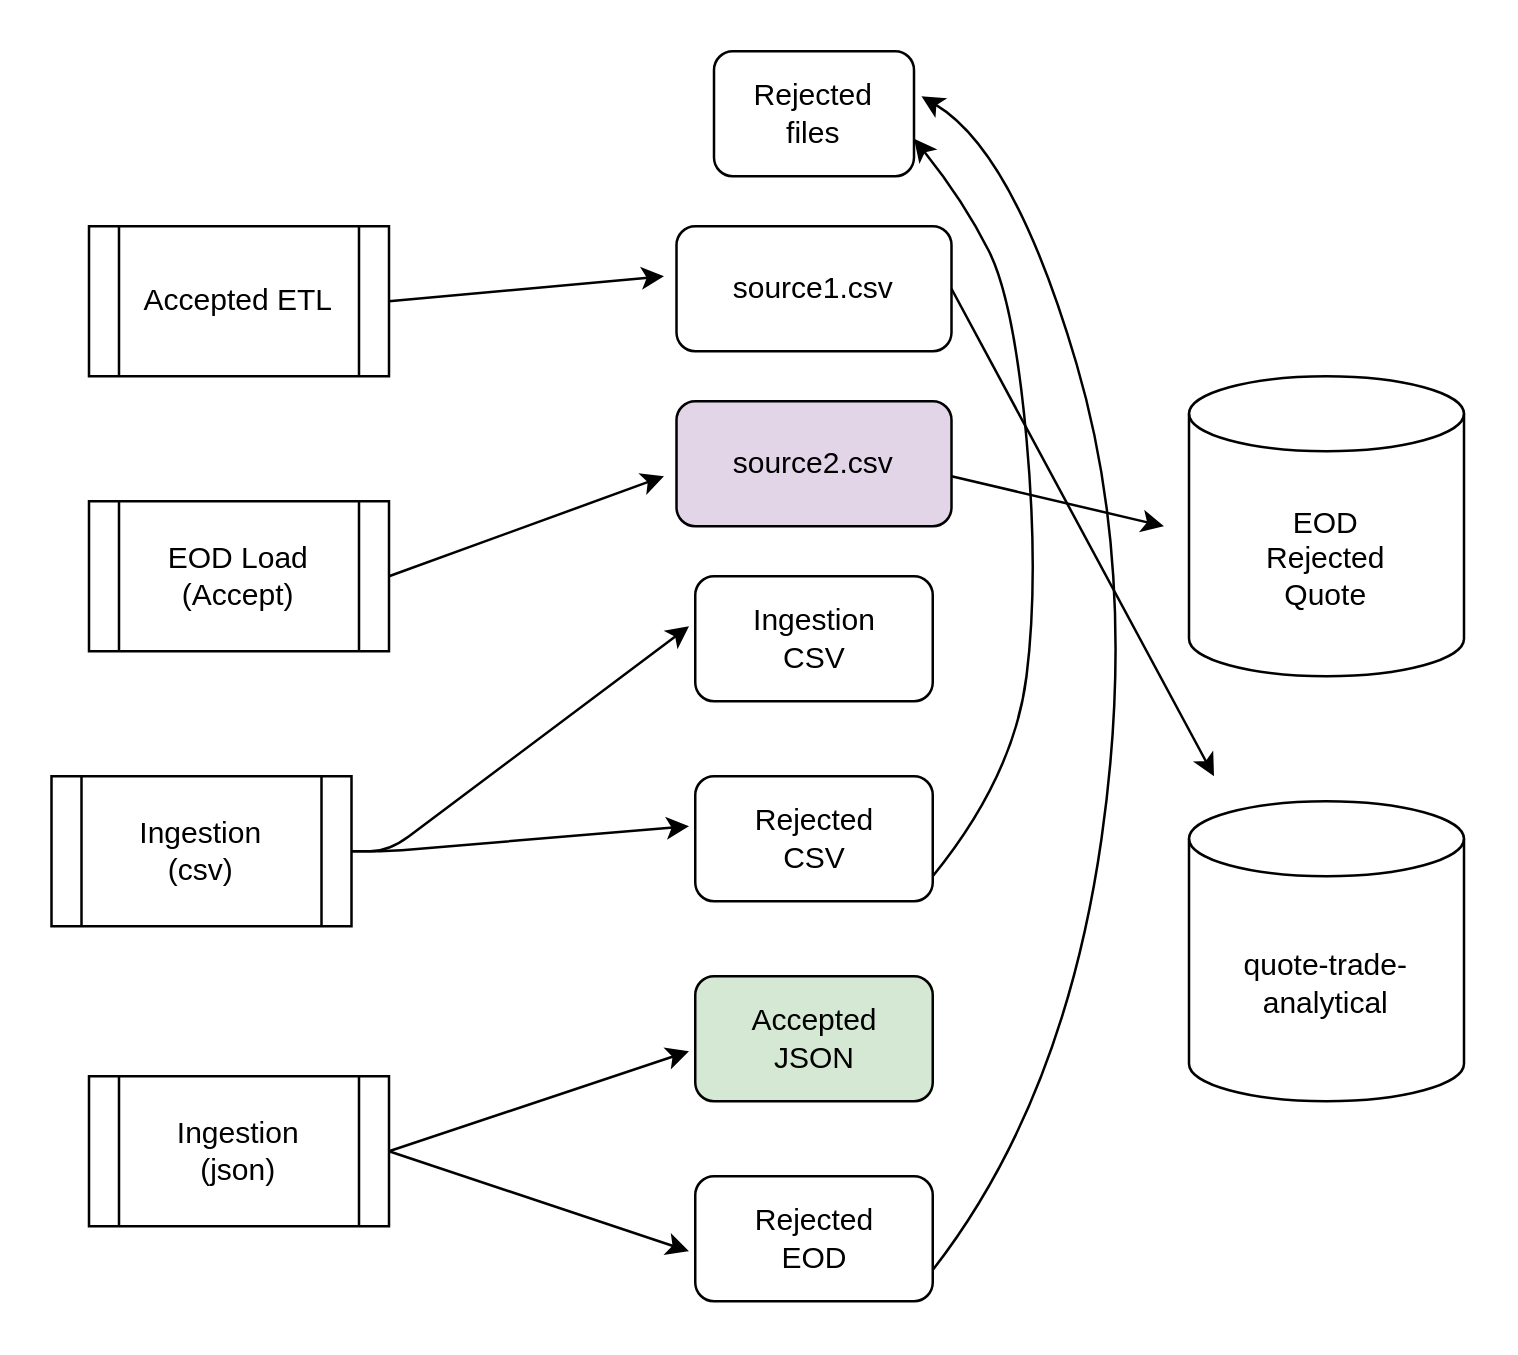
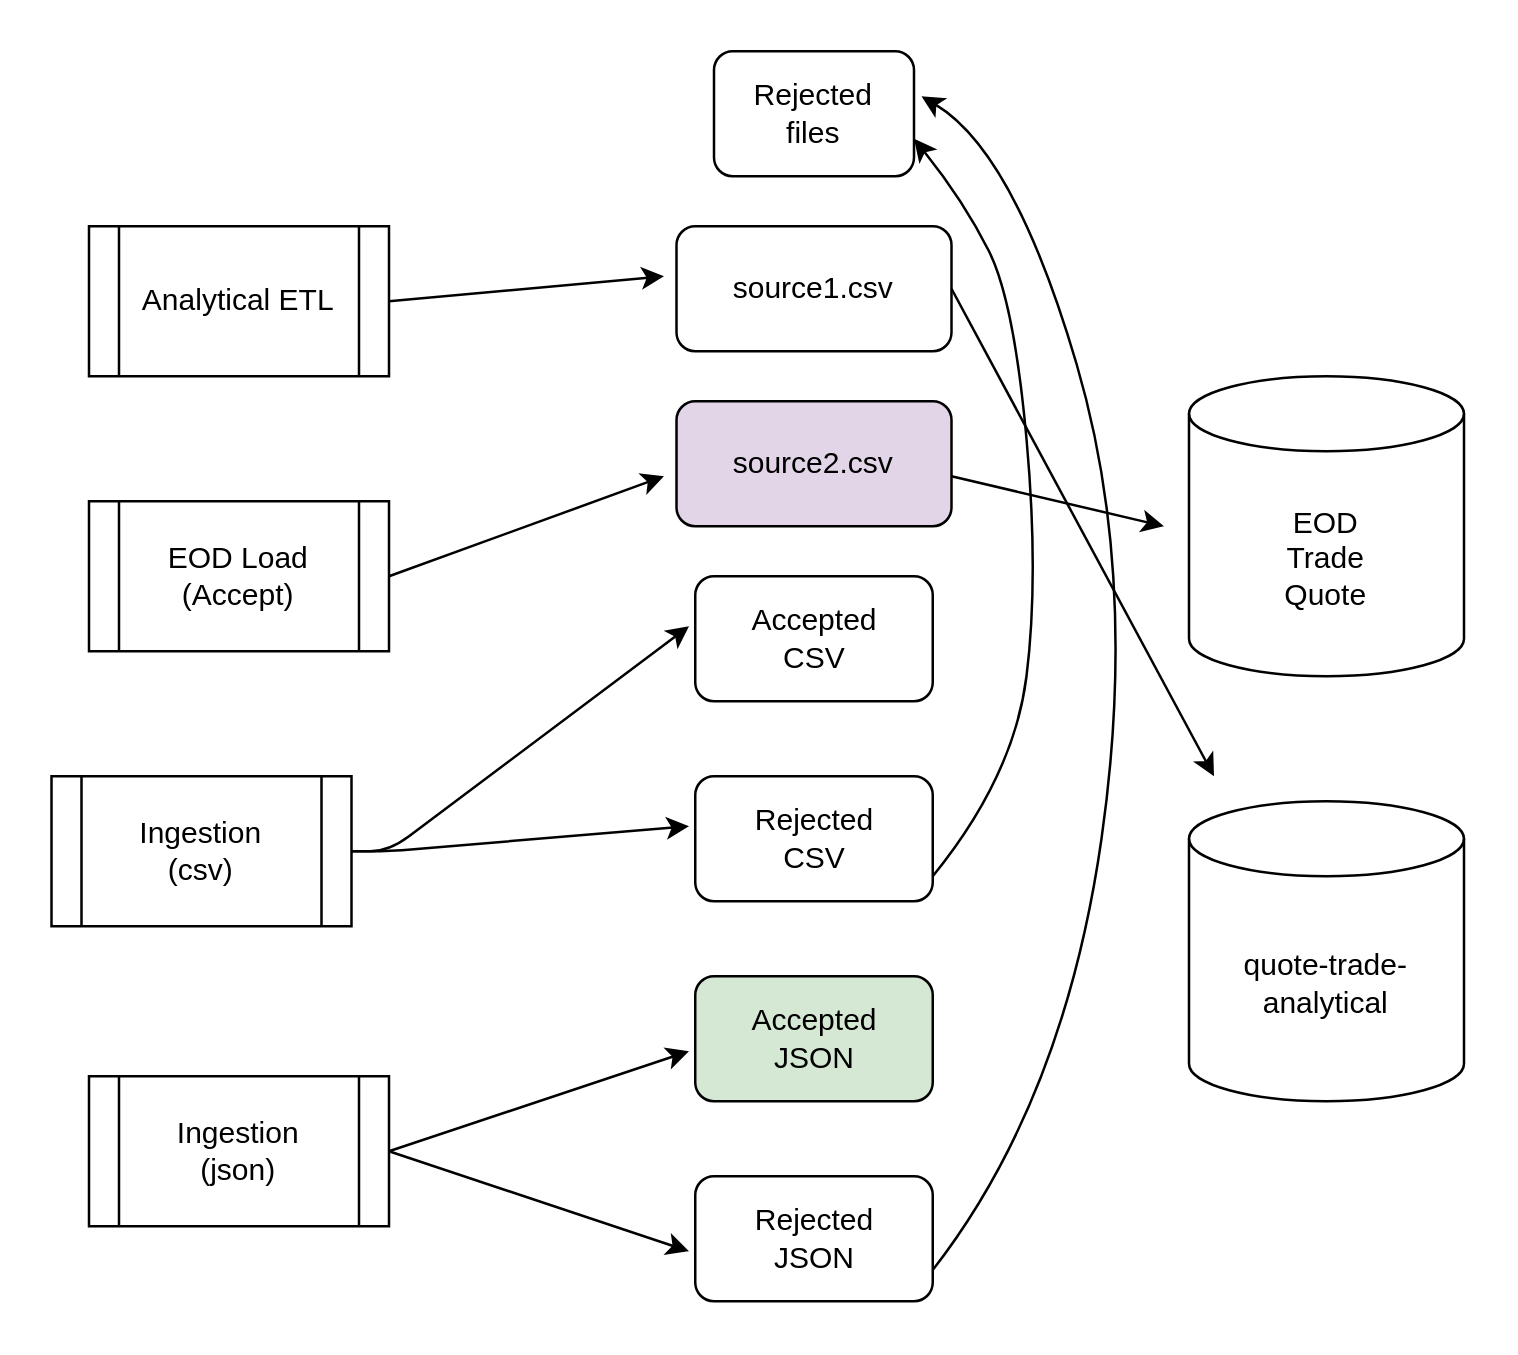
(239, 301) -> (239, 301)
(1326, 559) -> (1326, 559)
(815, 639) -> (815, 639)
(815, 1239) -> (815, 1239)
